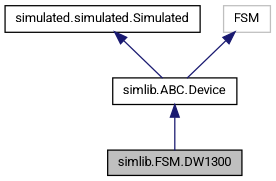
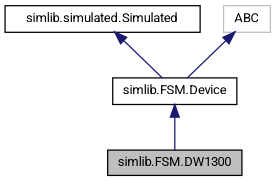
(103, 19) -> (103, 19)
(247, 19) -> (247, 19)
(175, 91) -> (175, 91)
